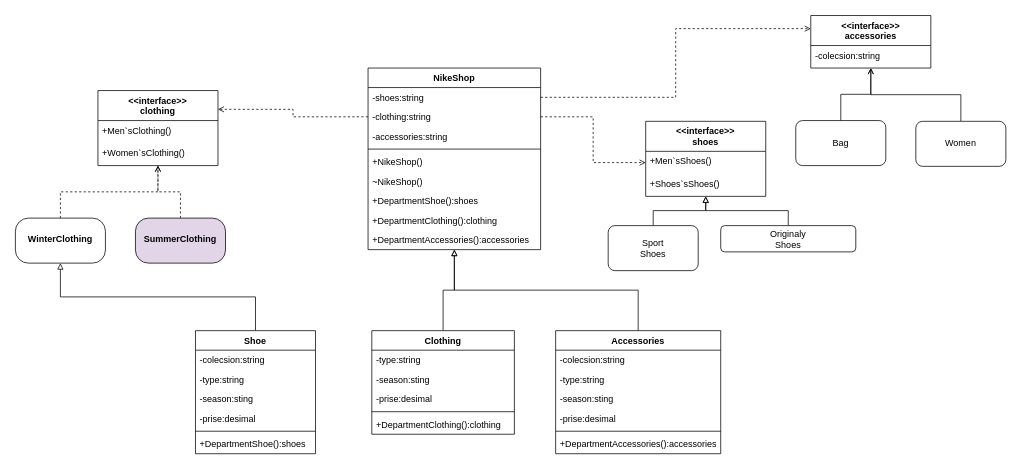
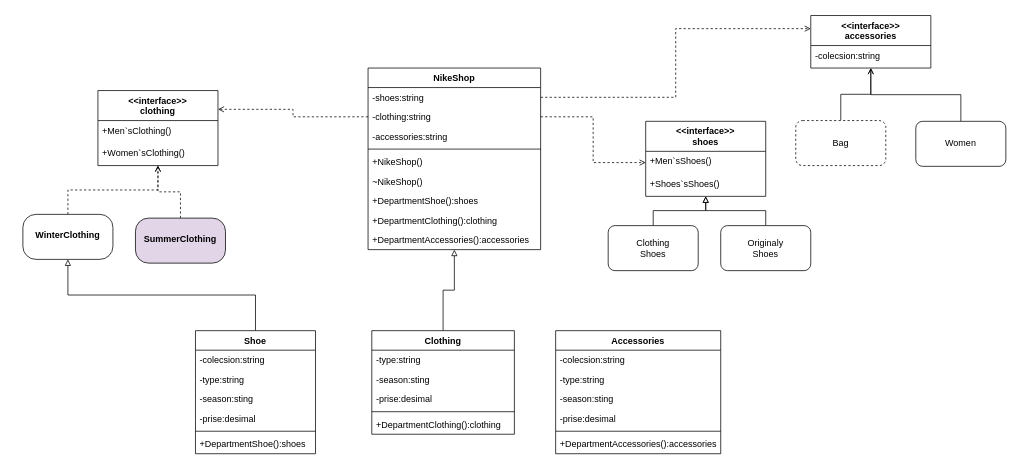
(840, 143) -> (840, 143)
(788, 239) -> (765, 248)
(60, 240) -> (68, 237)
(653, 248) -> (653, 248)
(567, 290) -> none
